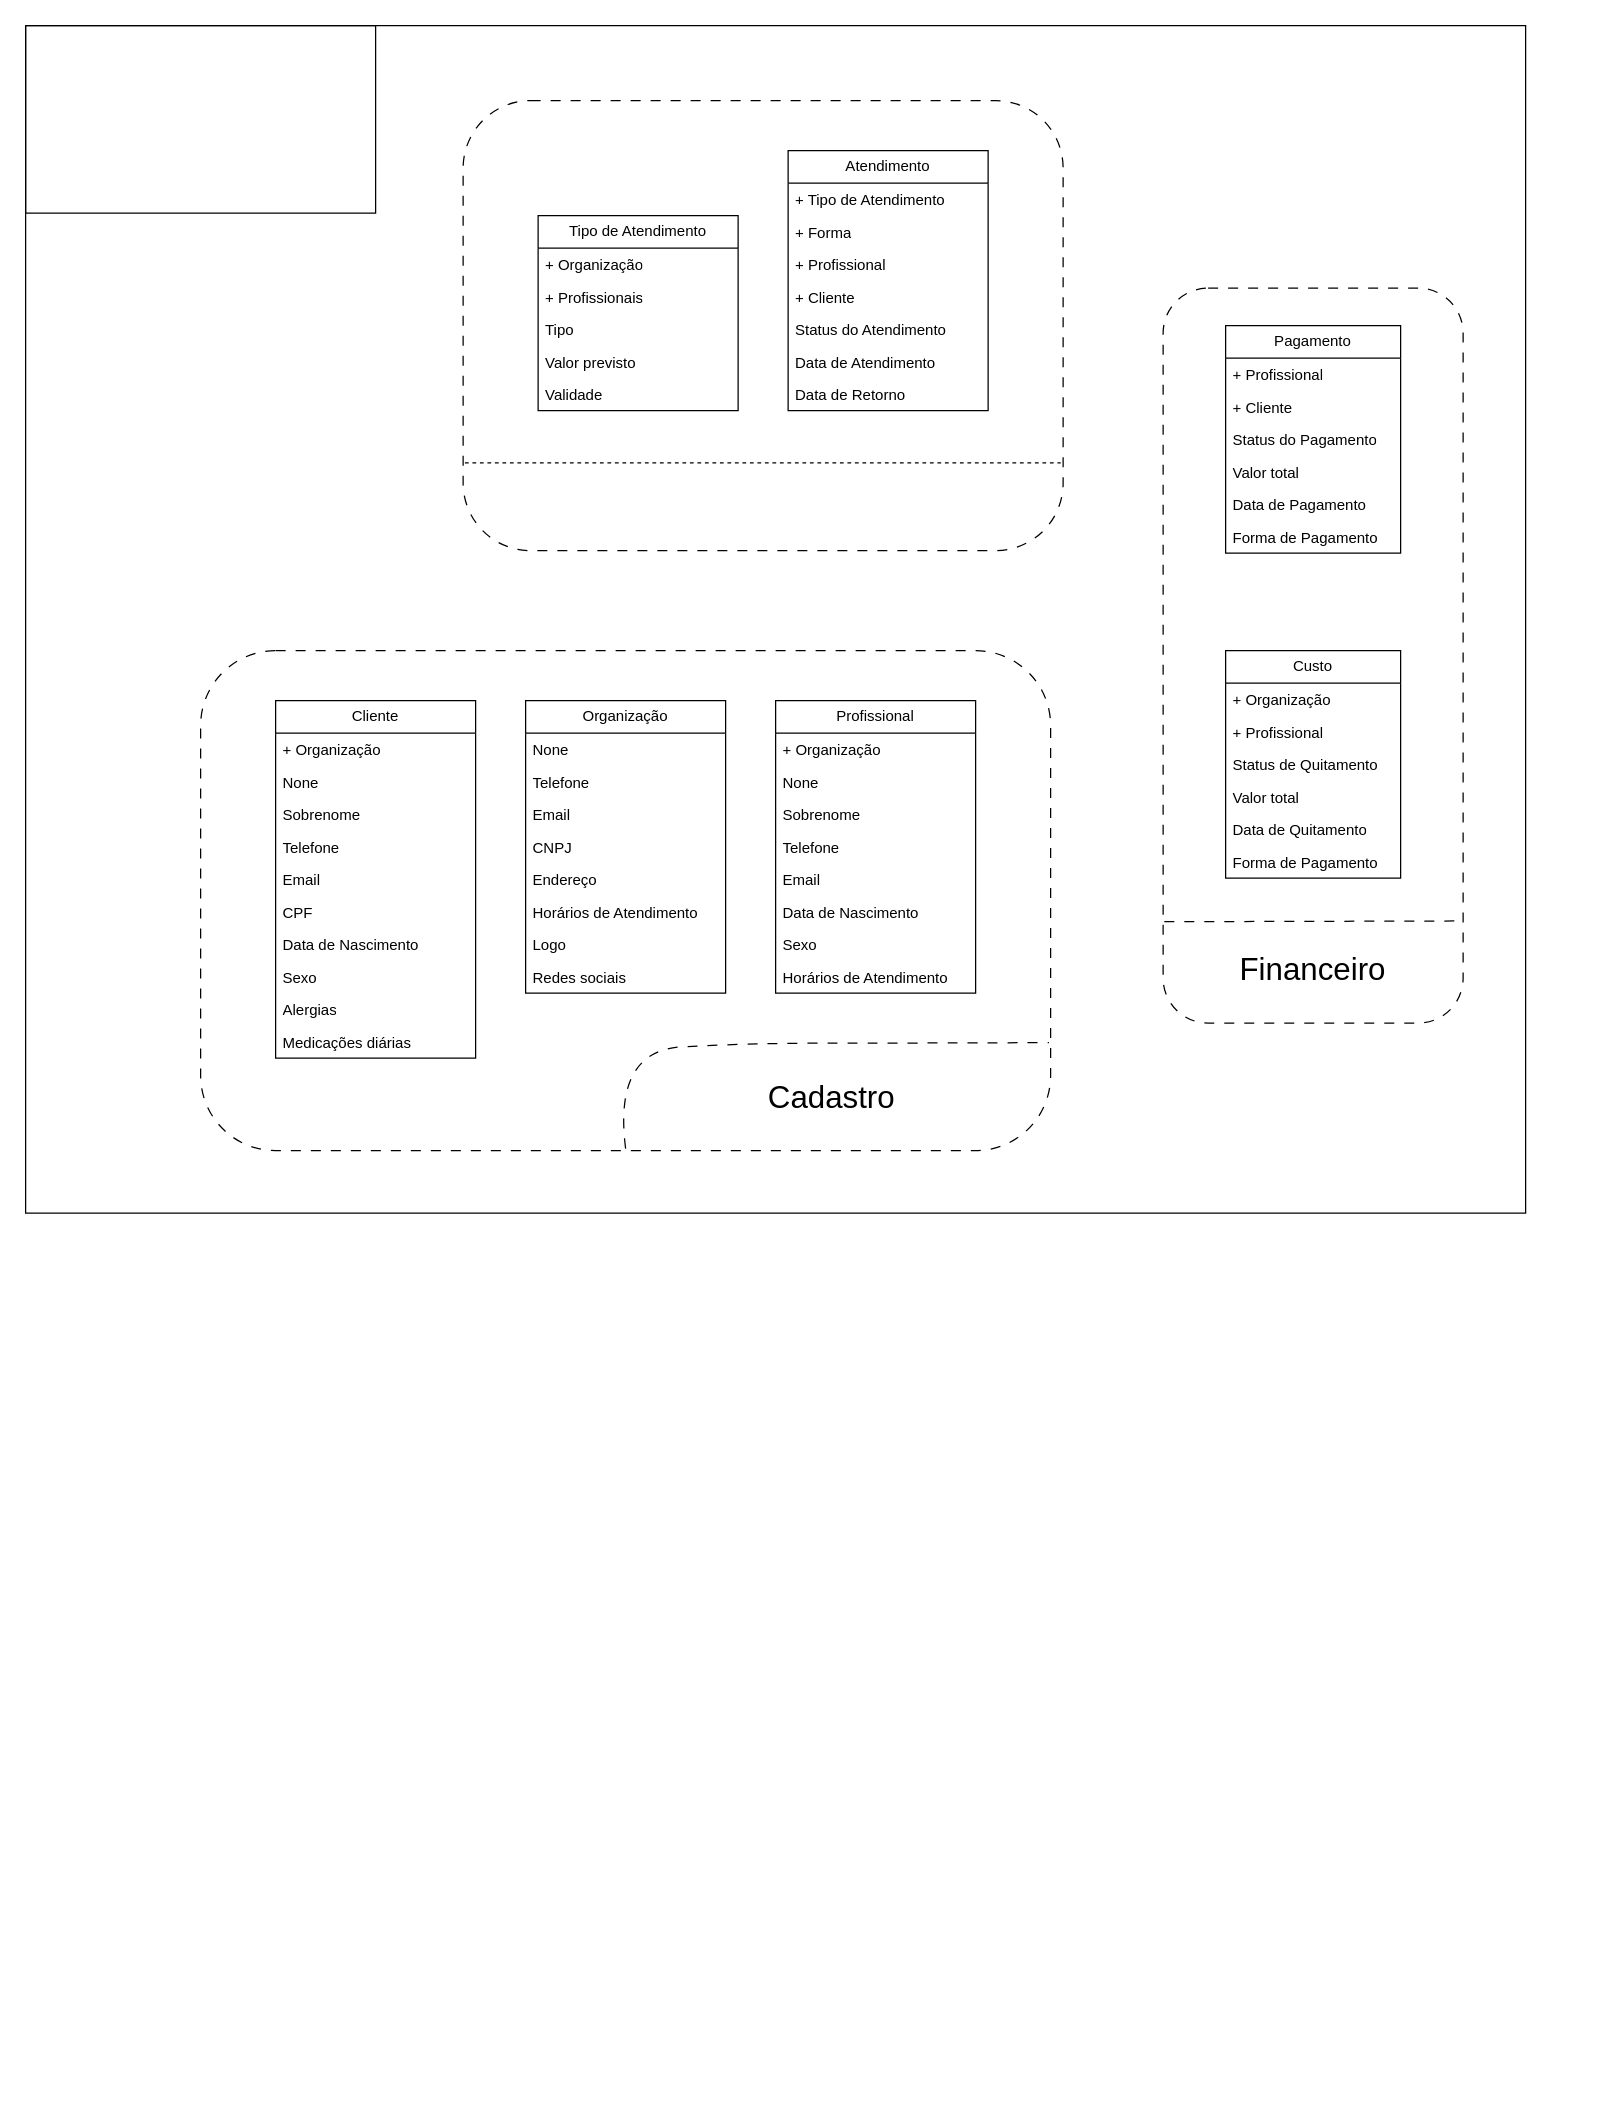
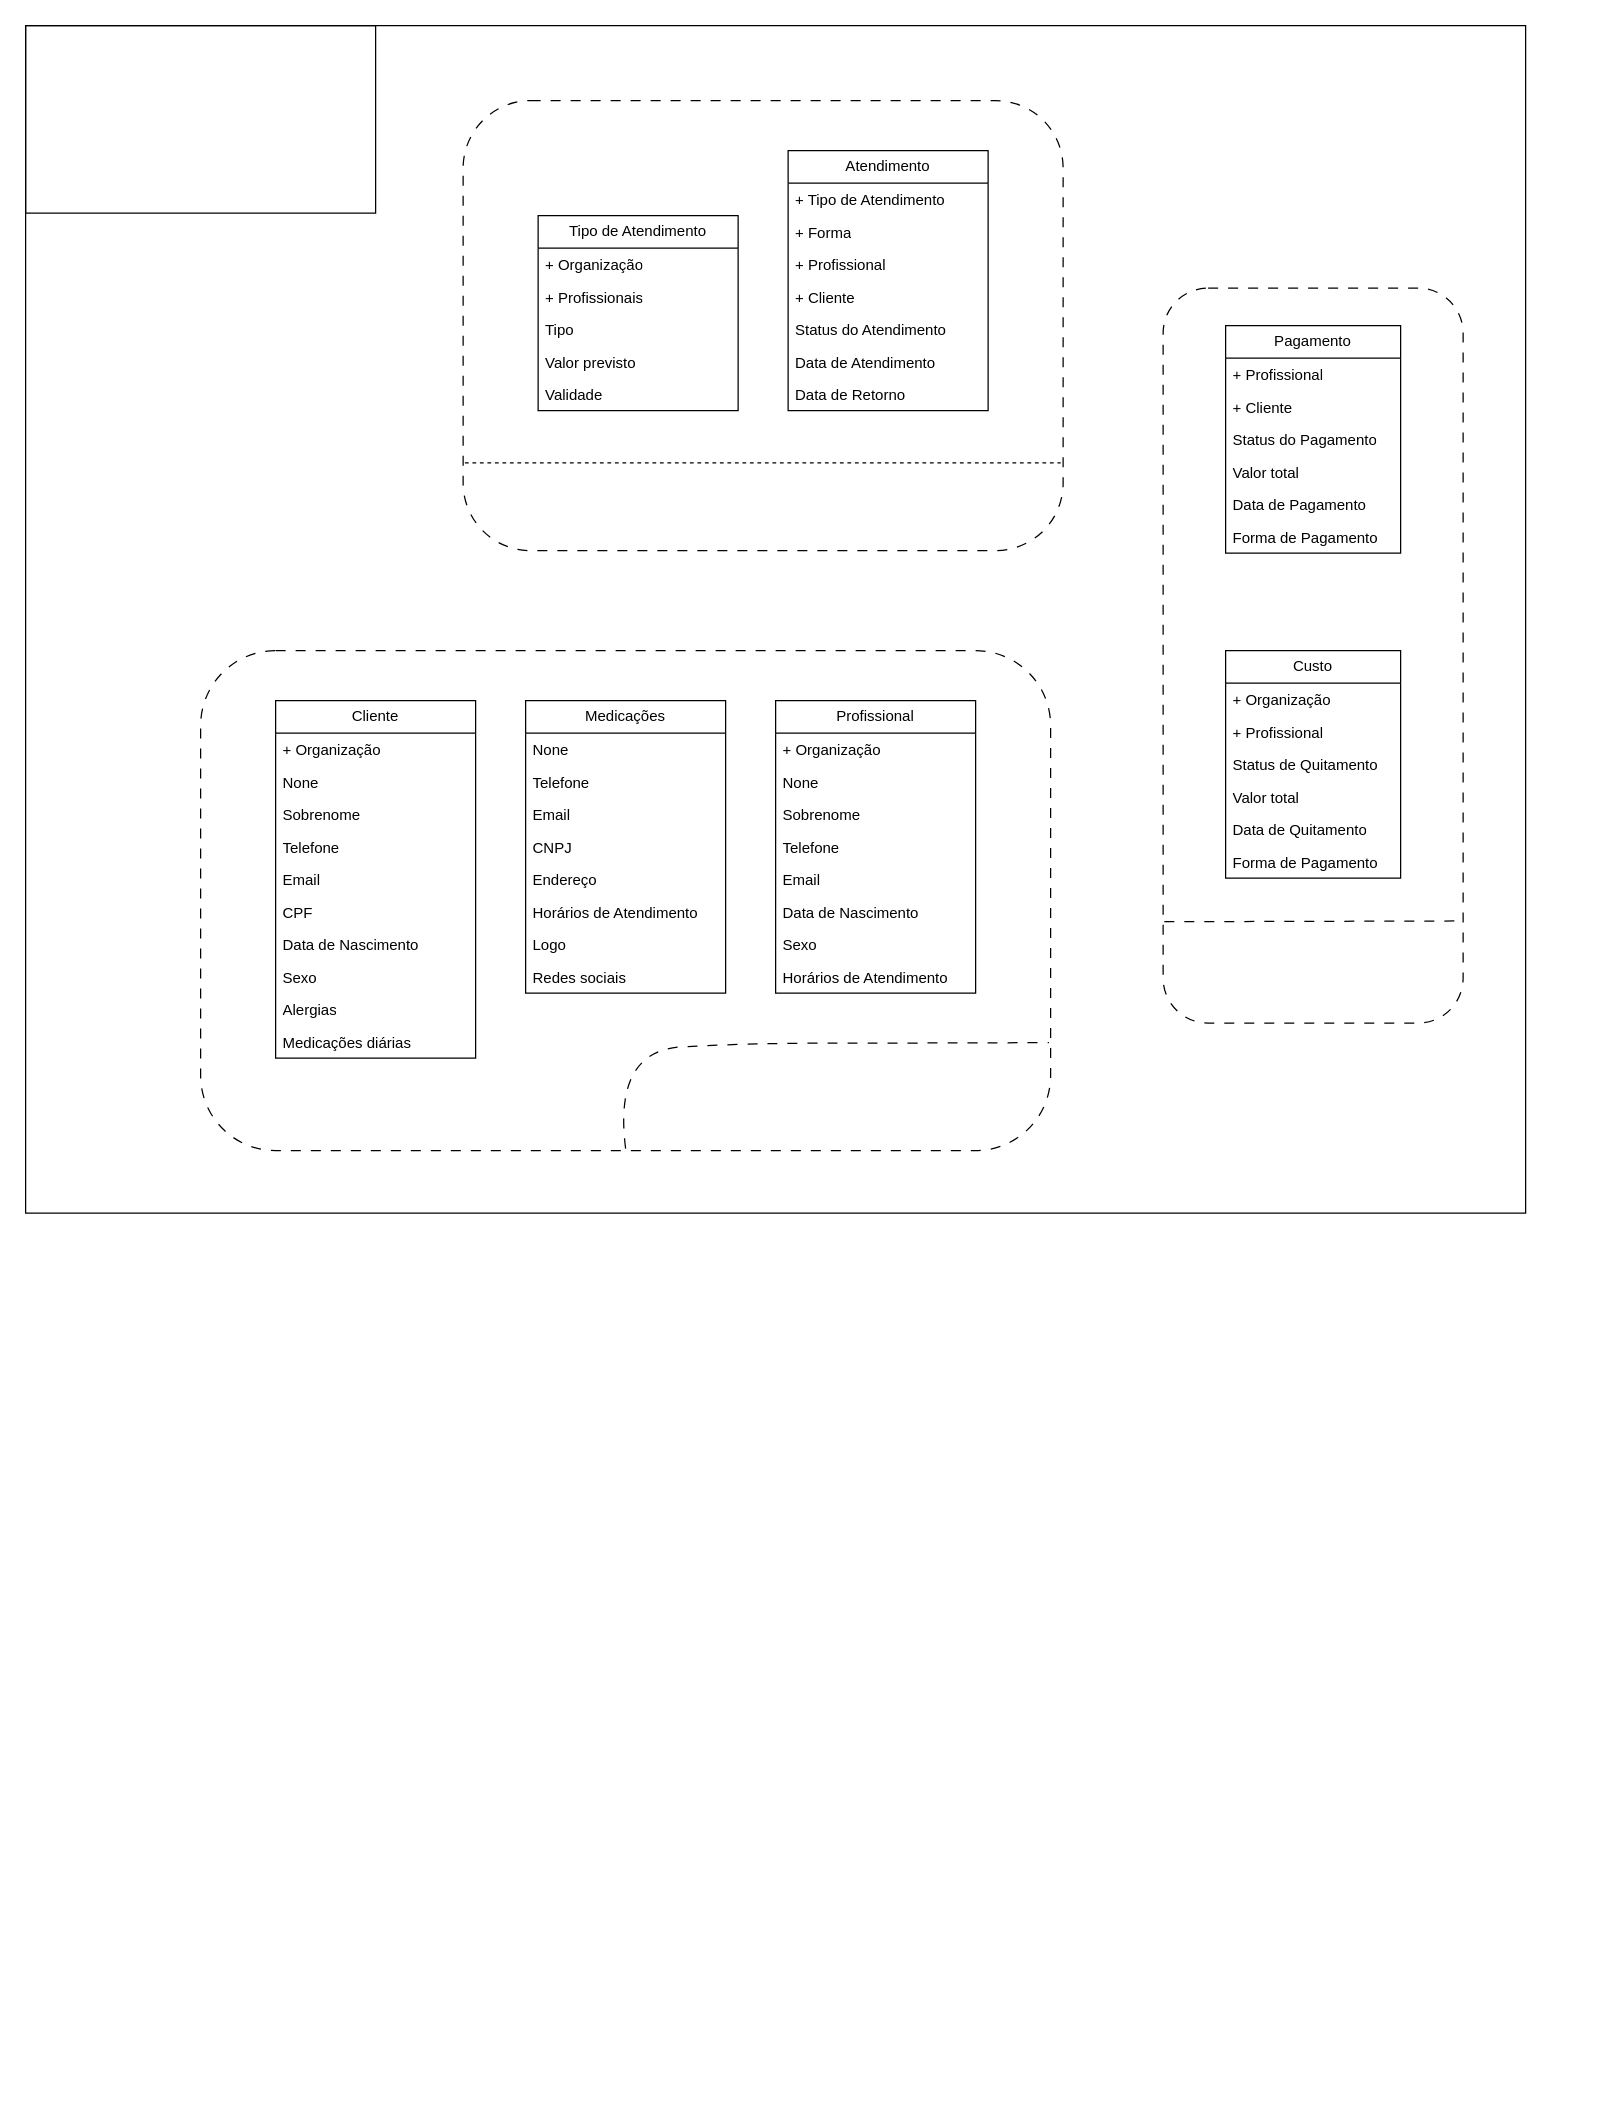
(626, 717) -> (626, 717)
(1313, 967) -> none
(832, 1094) -> none
